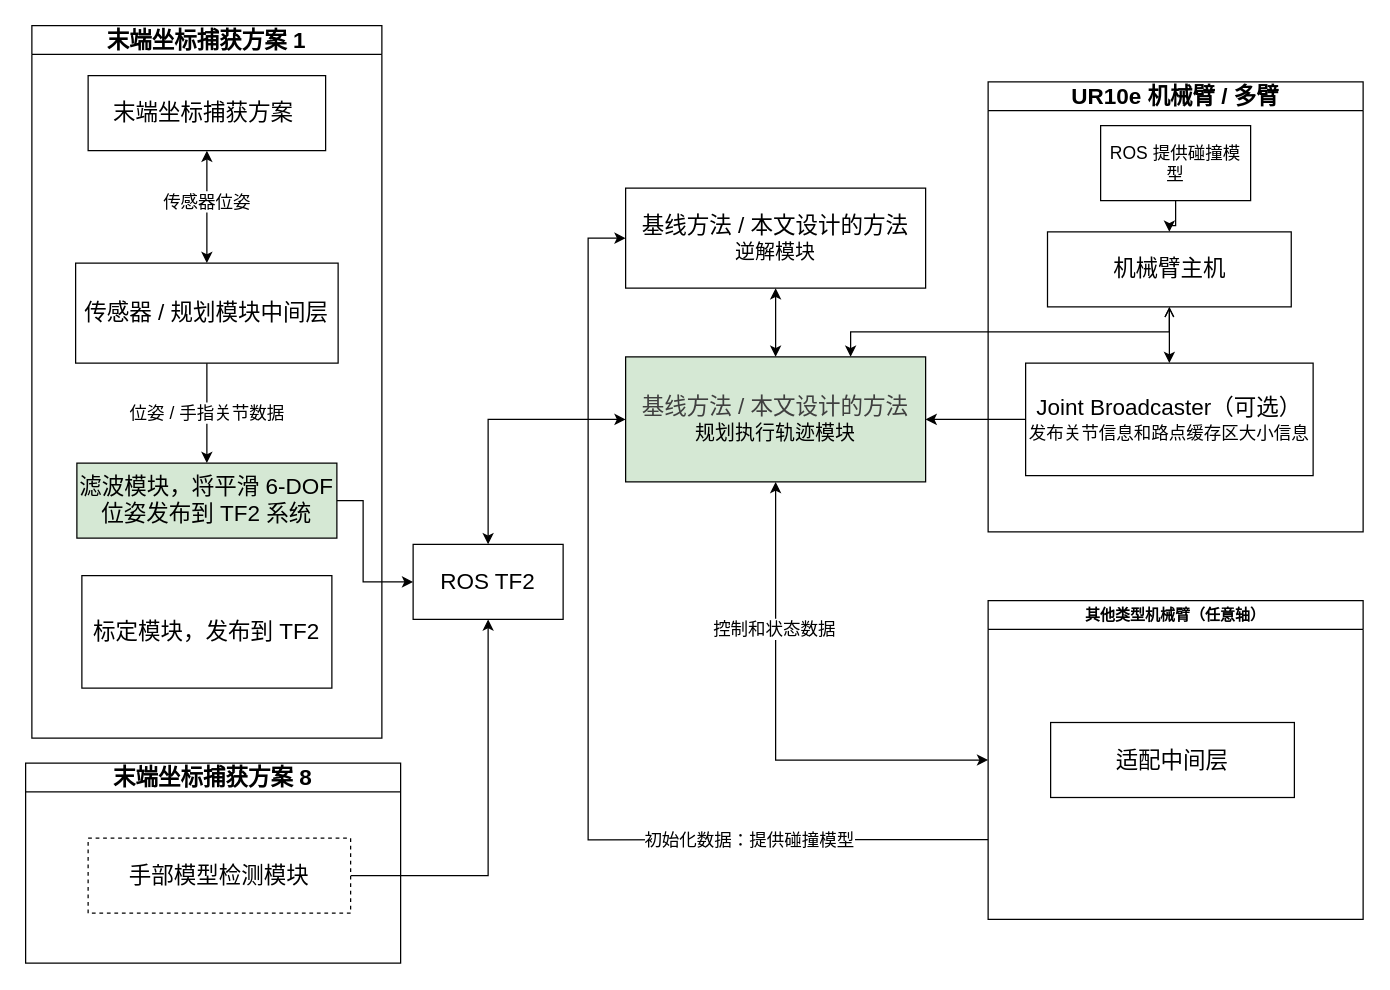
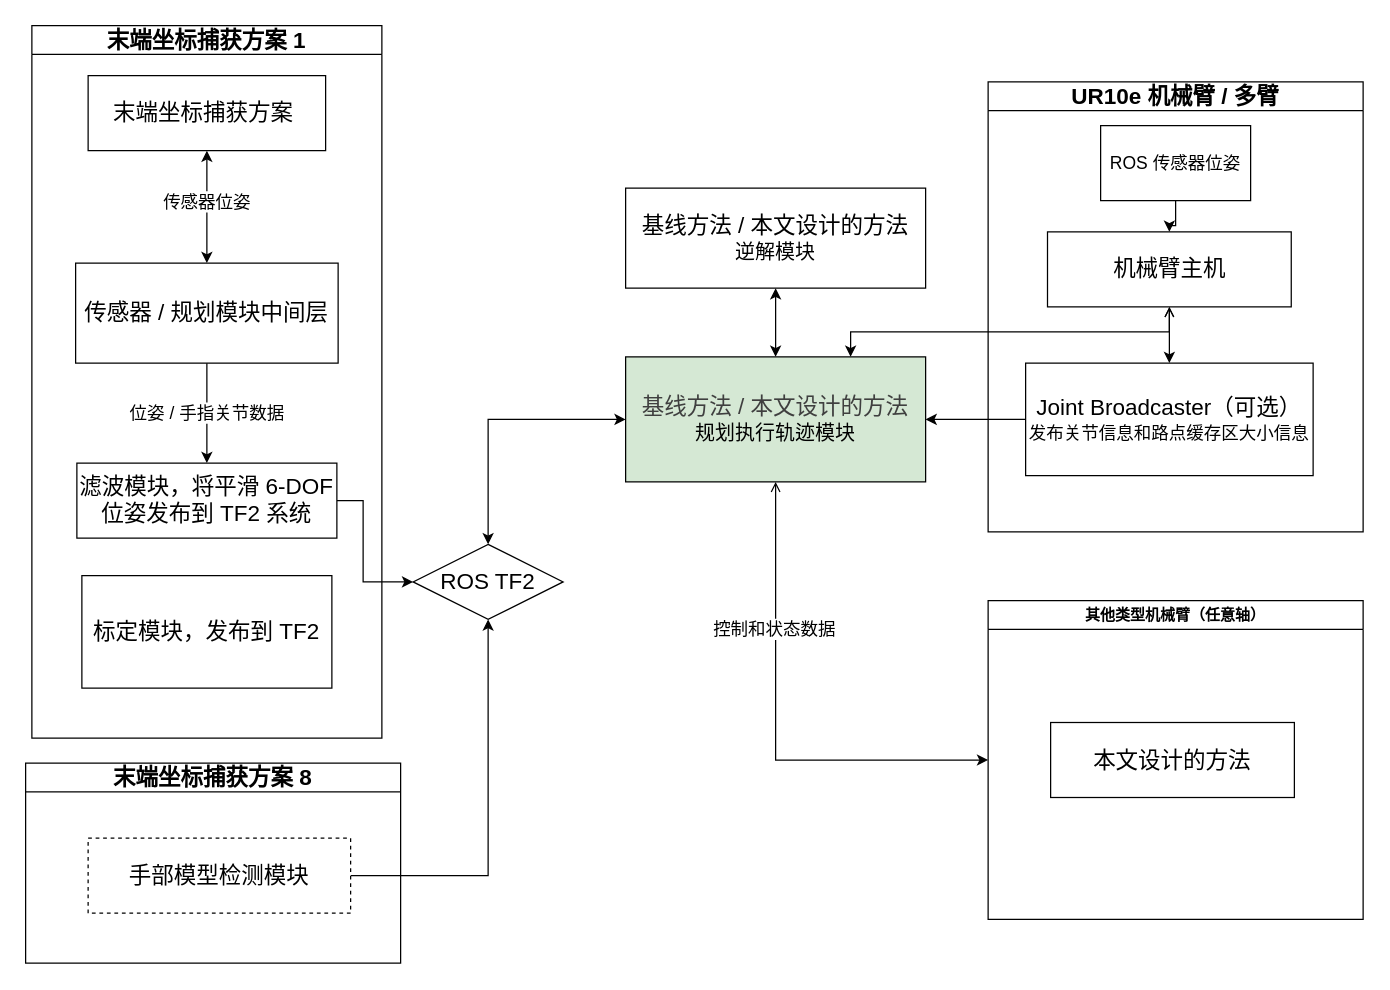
(1176, 163) -> (1176, 163)
(776, 492) -> (776, 489)
(207, 501) -> (207, 501)
(488, 582) -> (488, 582)
(588, 596) -> none
(1173, 761) -> (1173, 761)
